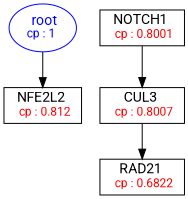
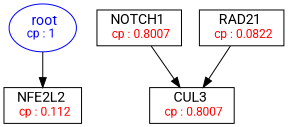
(144, 34) -> (141, 34)
(45, 112) -> (45, 112)
(142, 136) -> (220, 63)
(144, 184) -> (244, 34)
